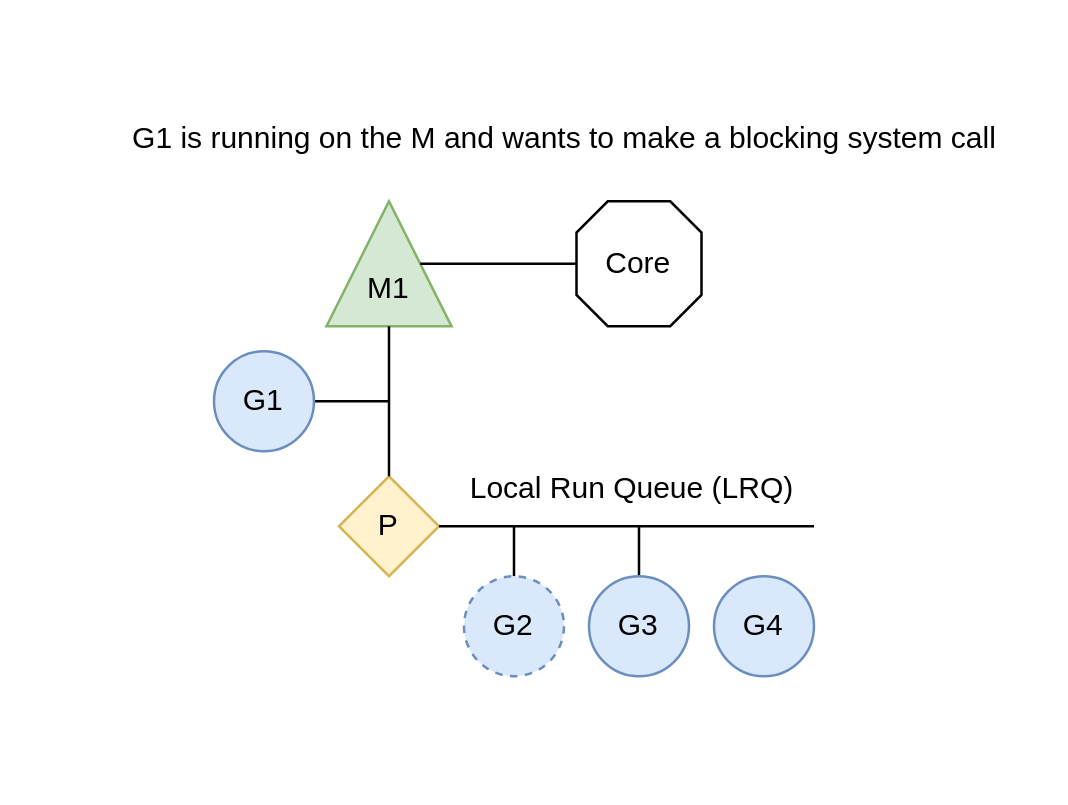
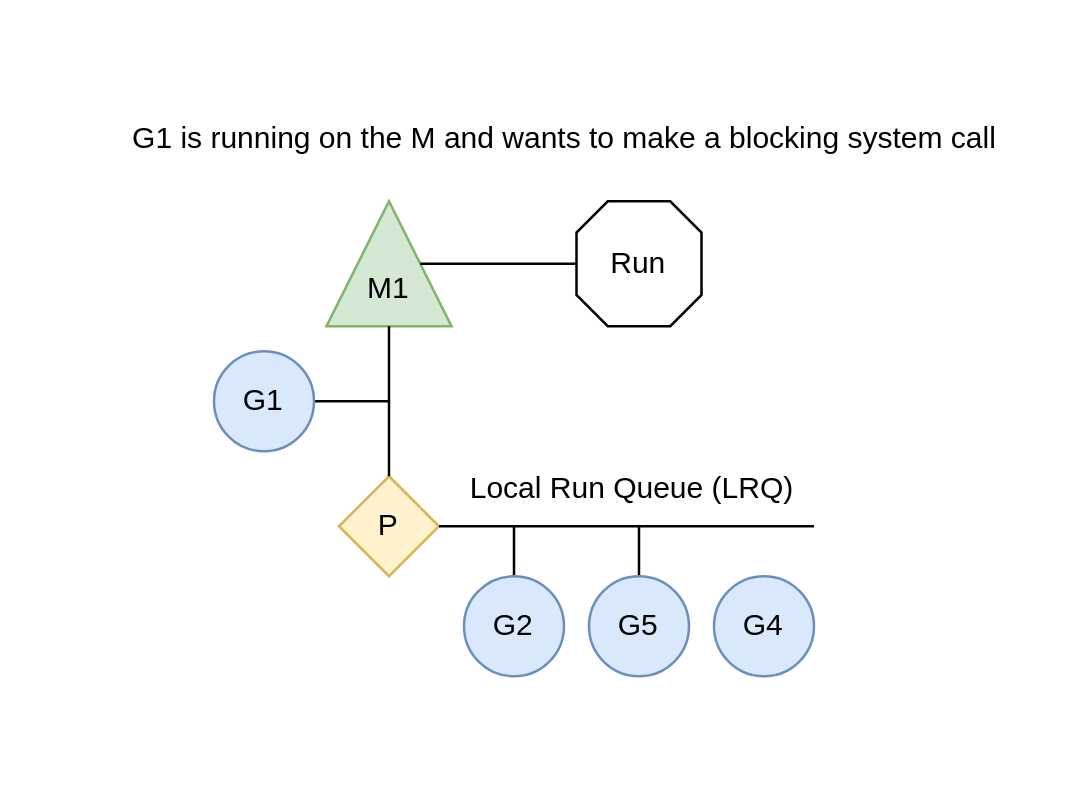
(639, 264) -> (639, 264)
(514, 626) -> (514, 626)
(639, 626) -> (639, 626)
